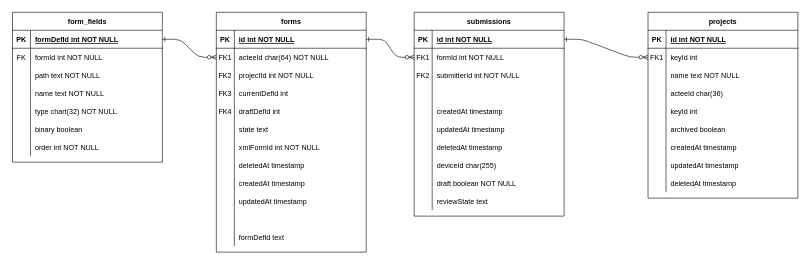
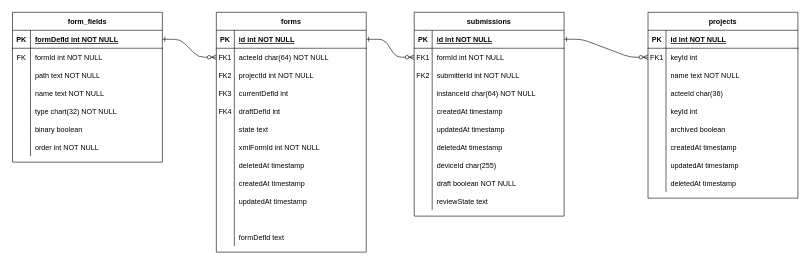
none -> (498, 93)
